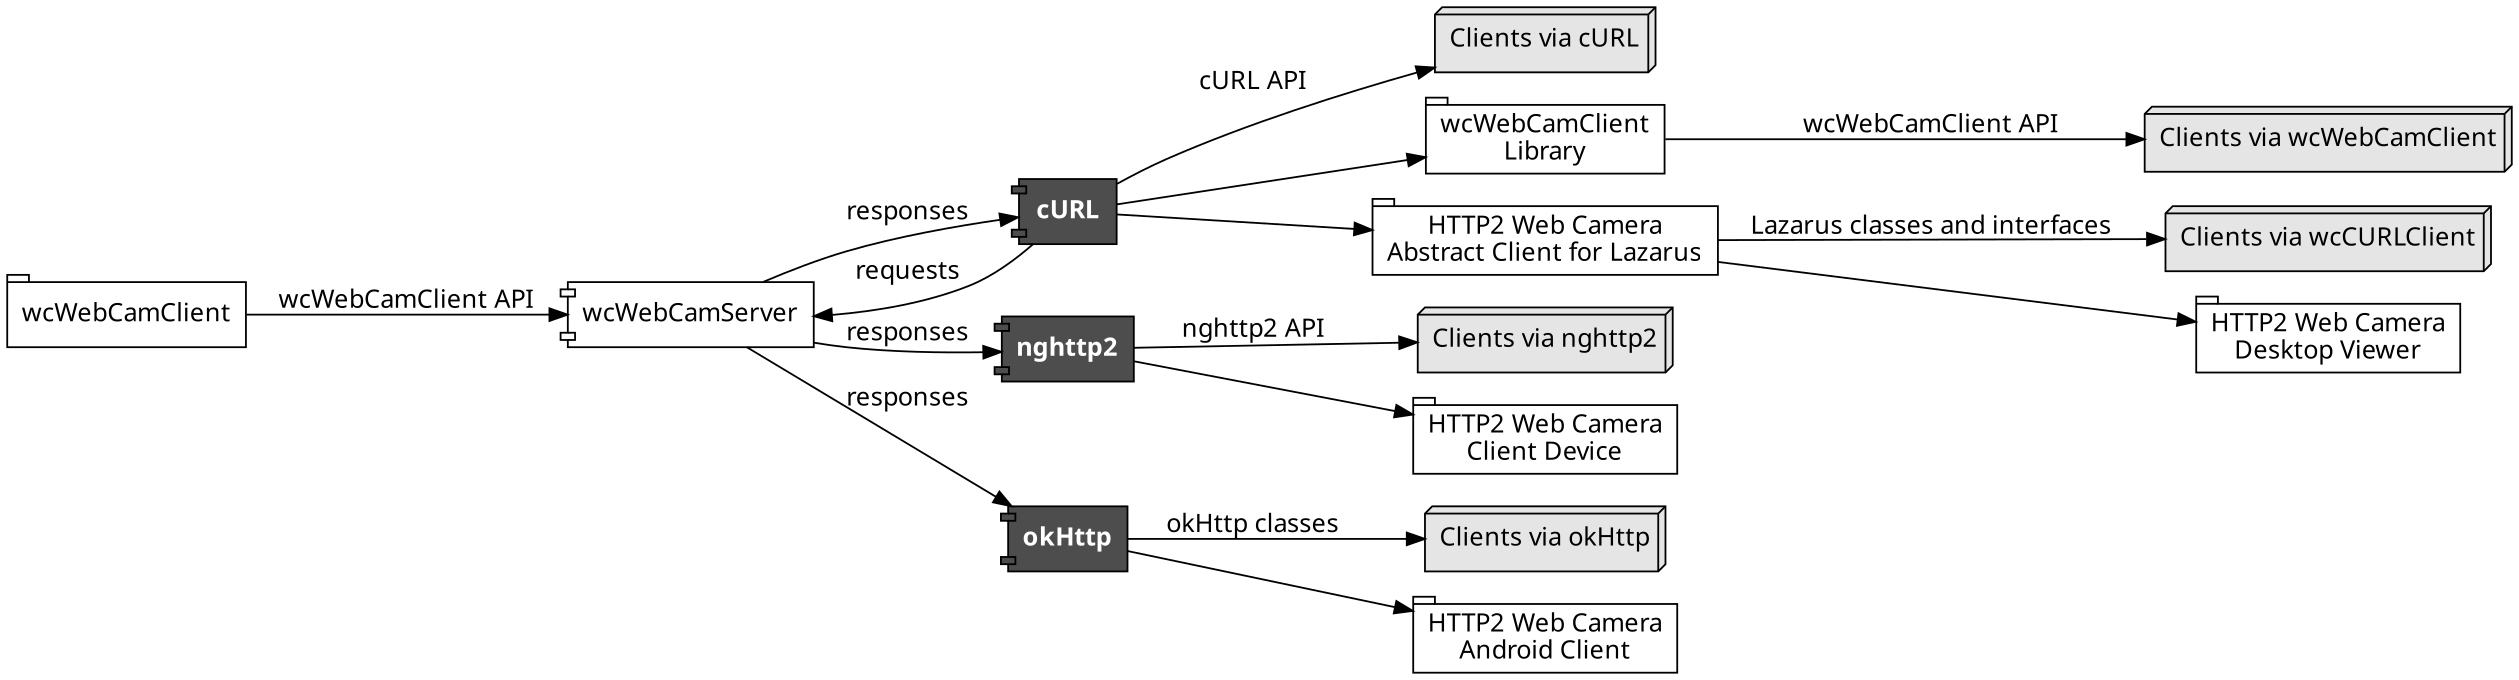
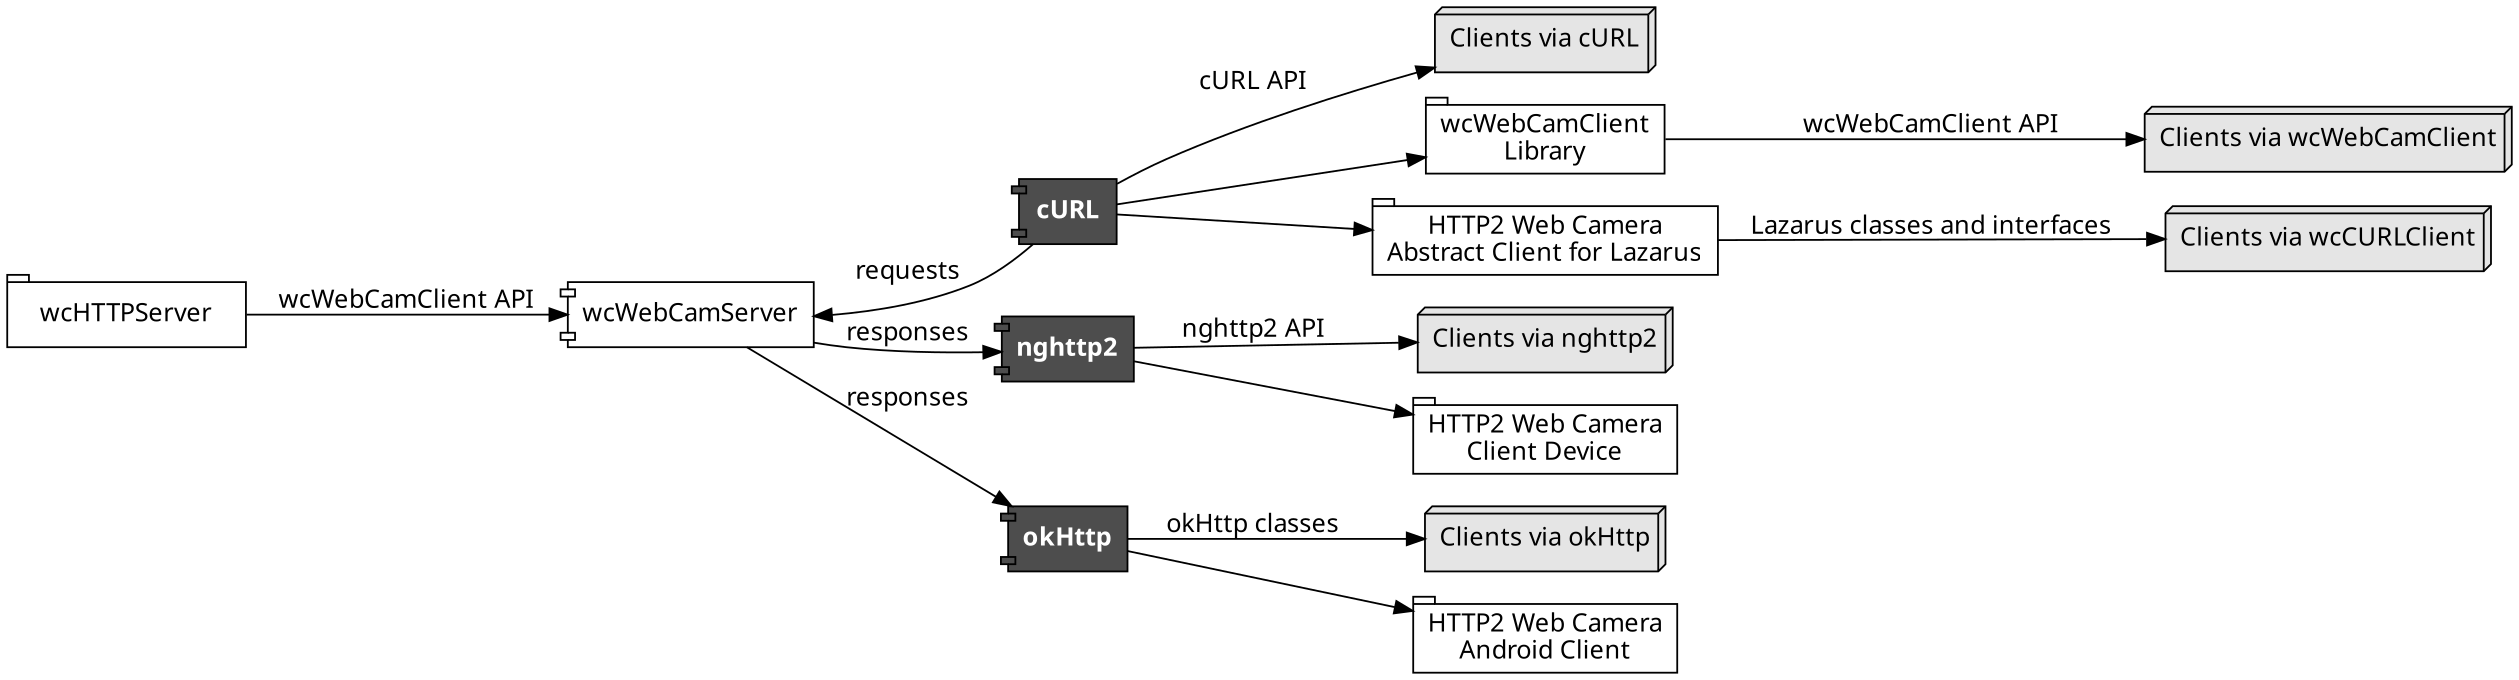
(880, 243) -> none
(127, 315) -> (127, 315)
(2328, 338) -> none
